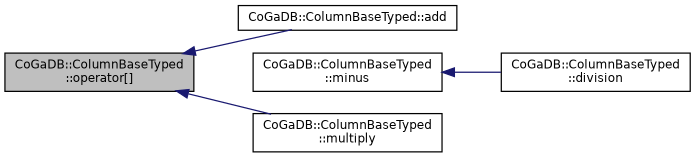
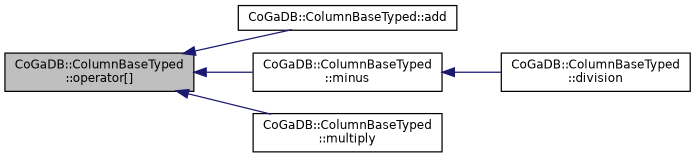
none -> (230, 72)
